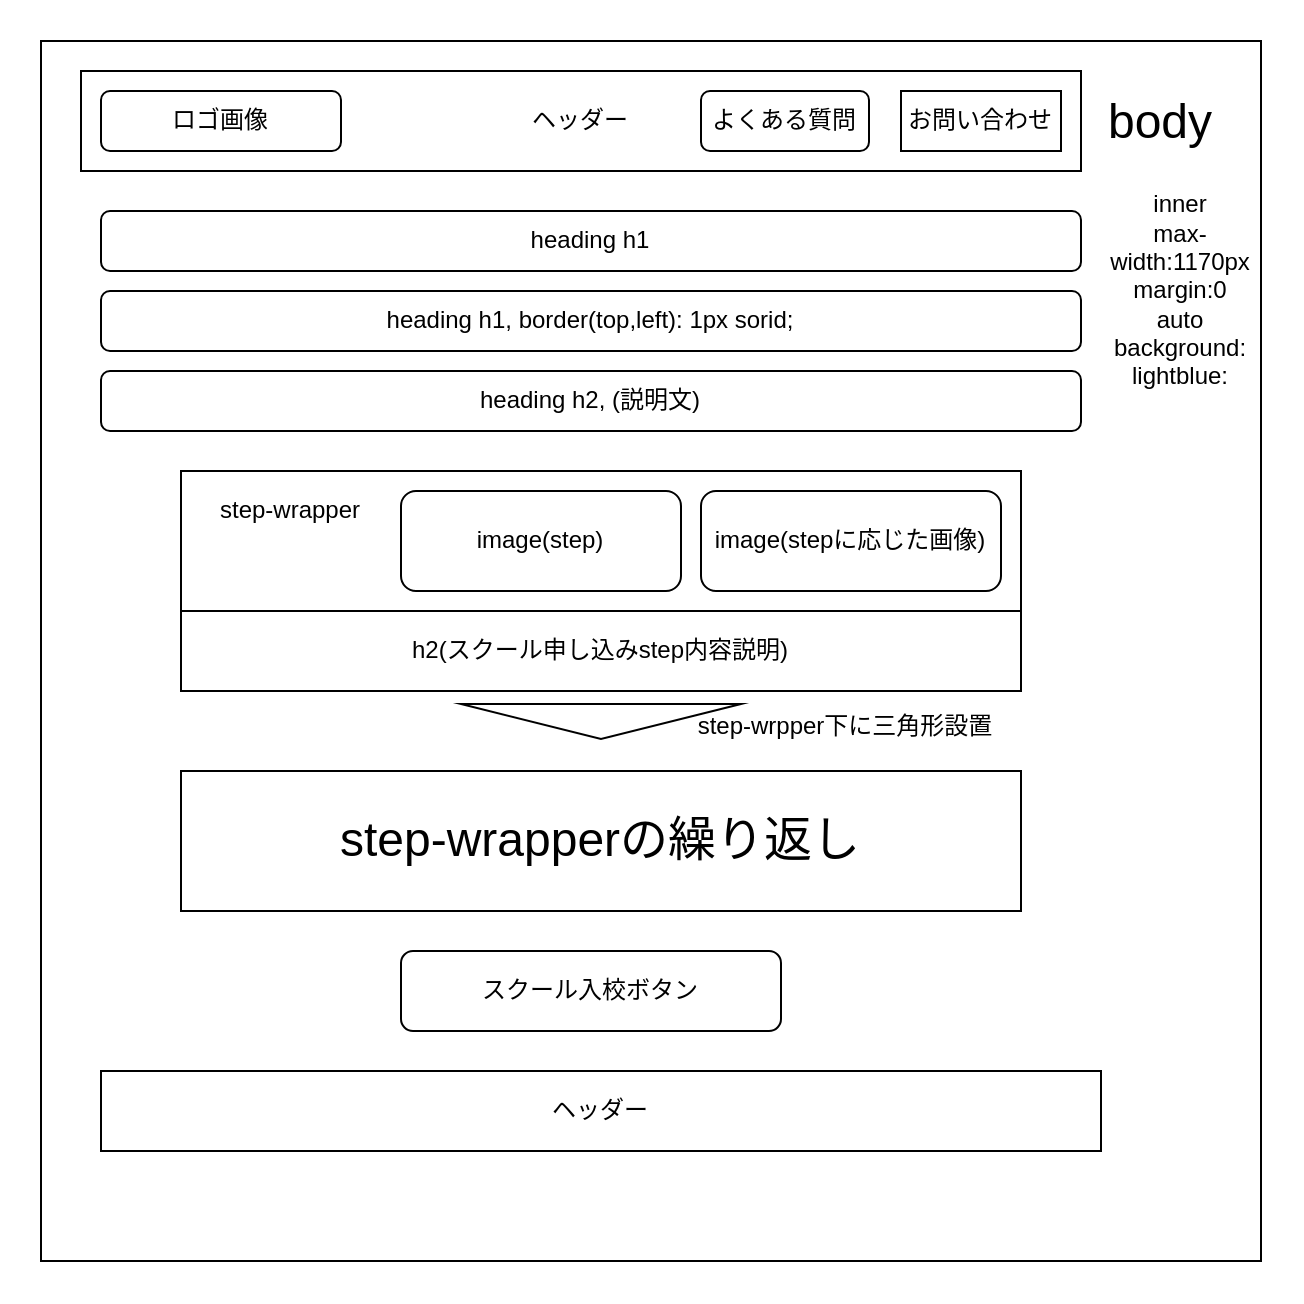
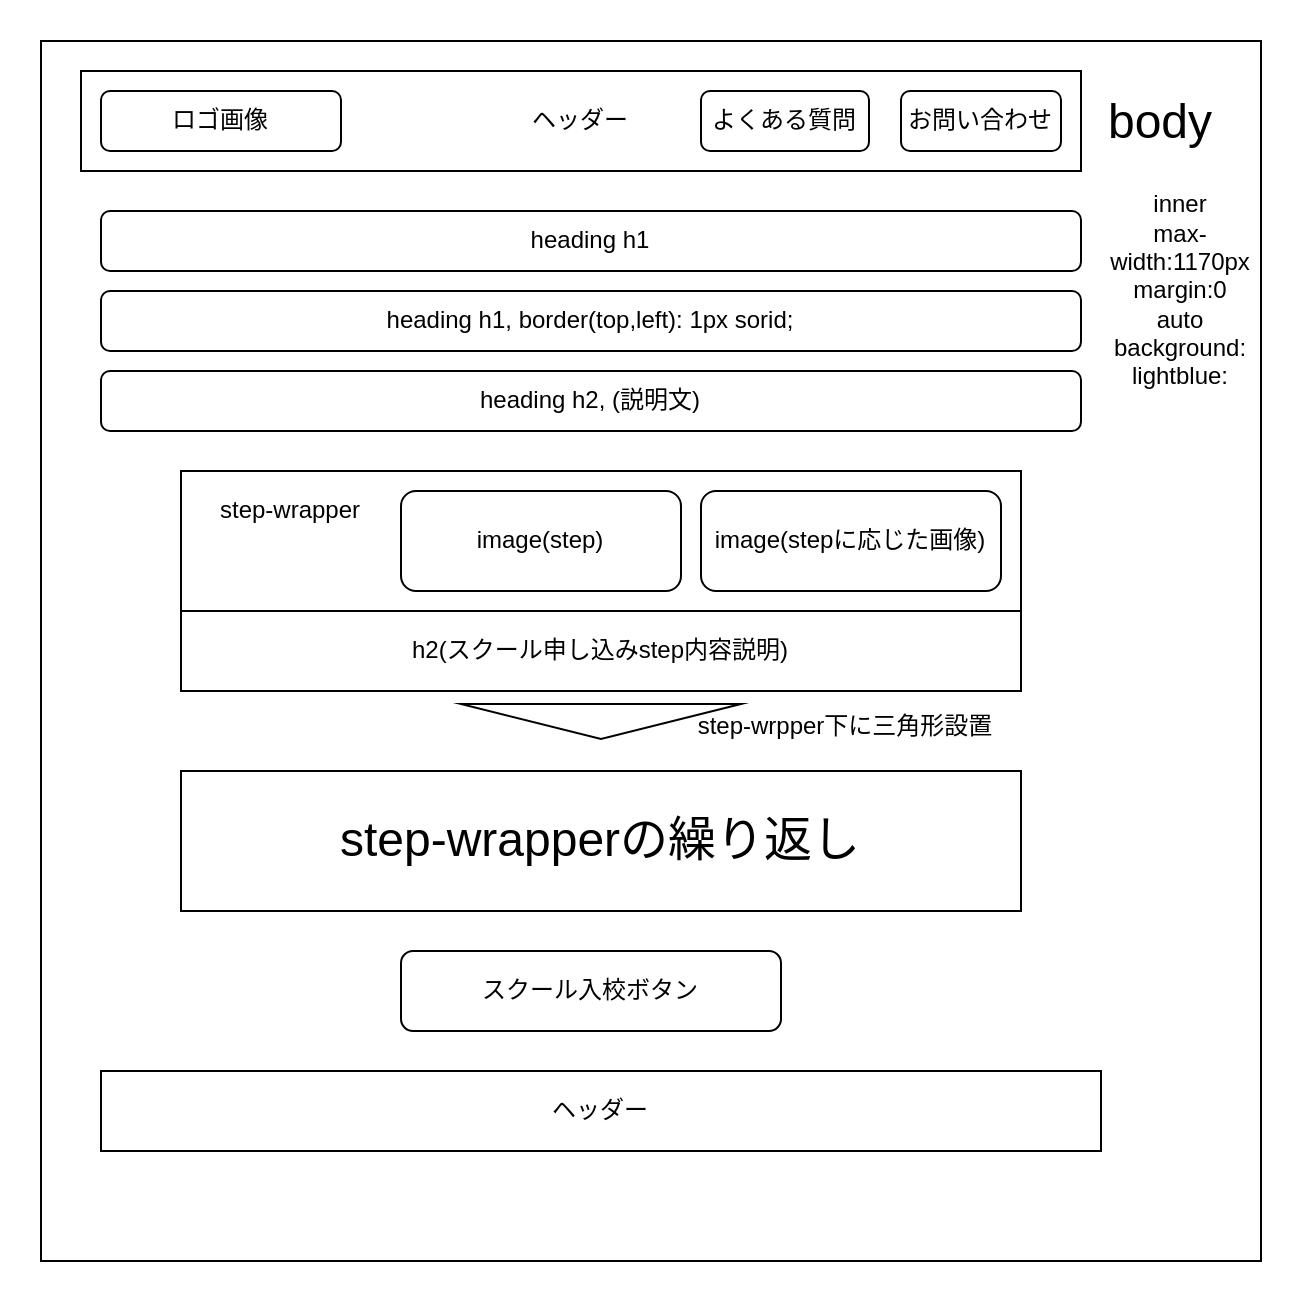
(981, 121) -> (981, 121)
